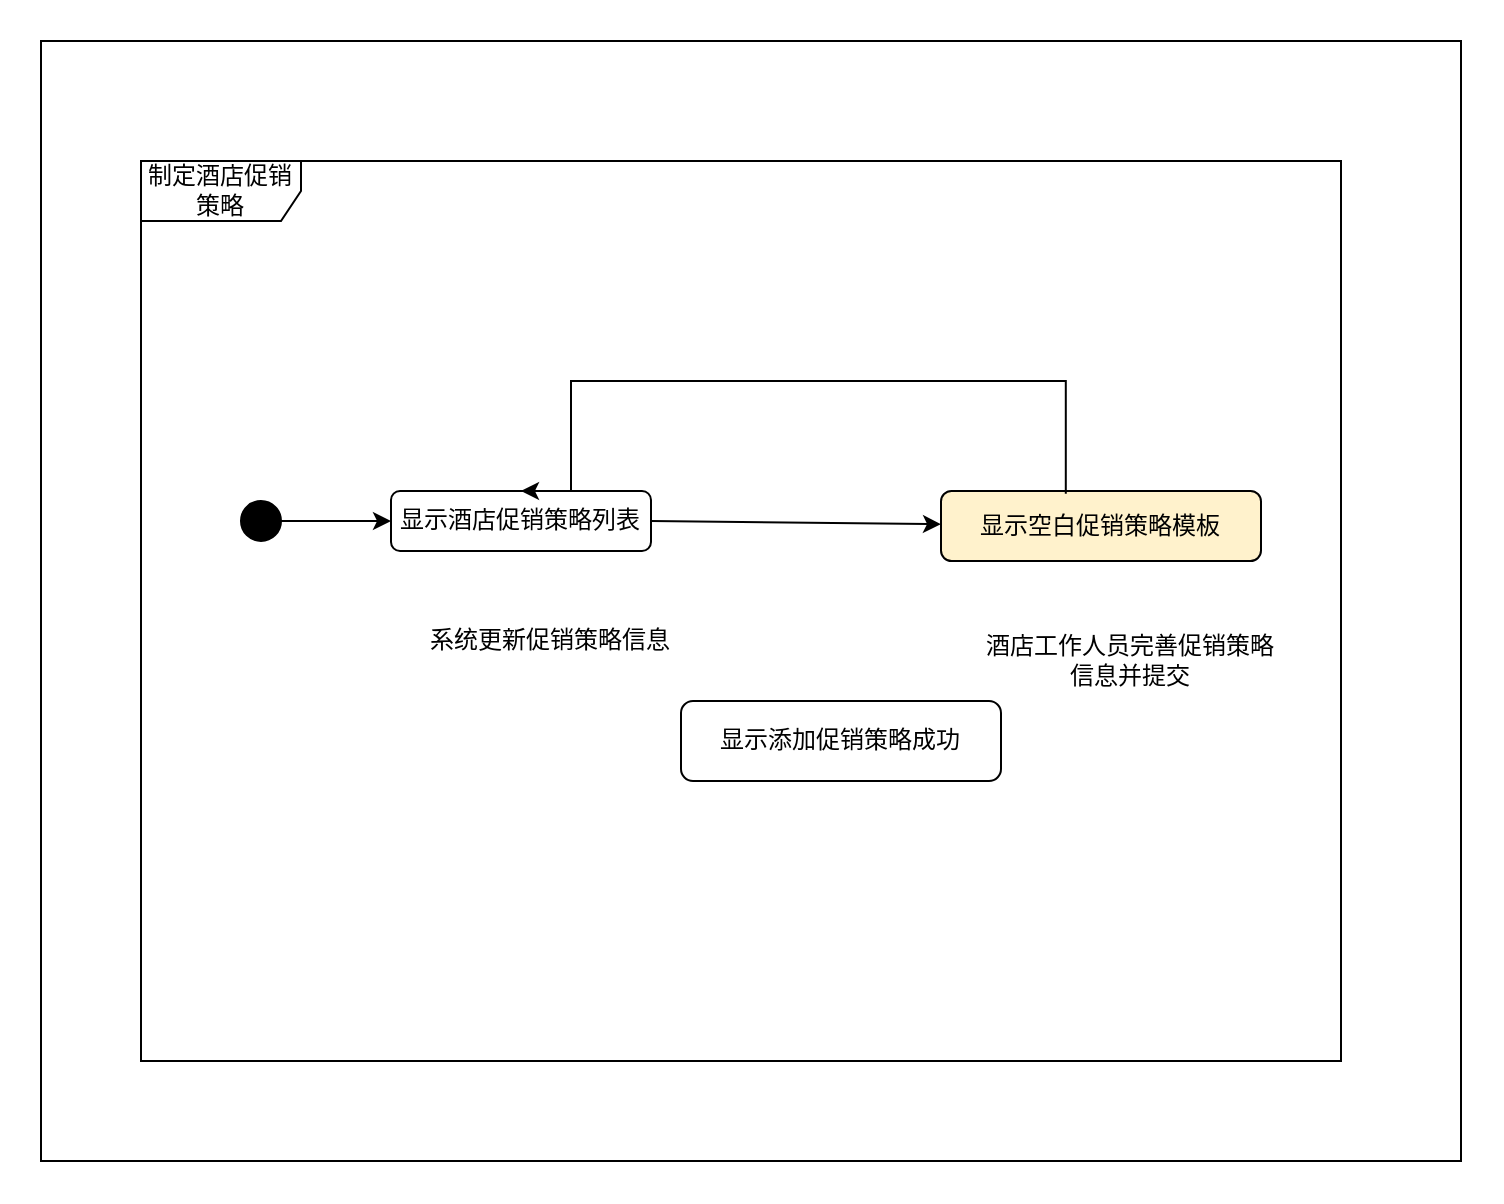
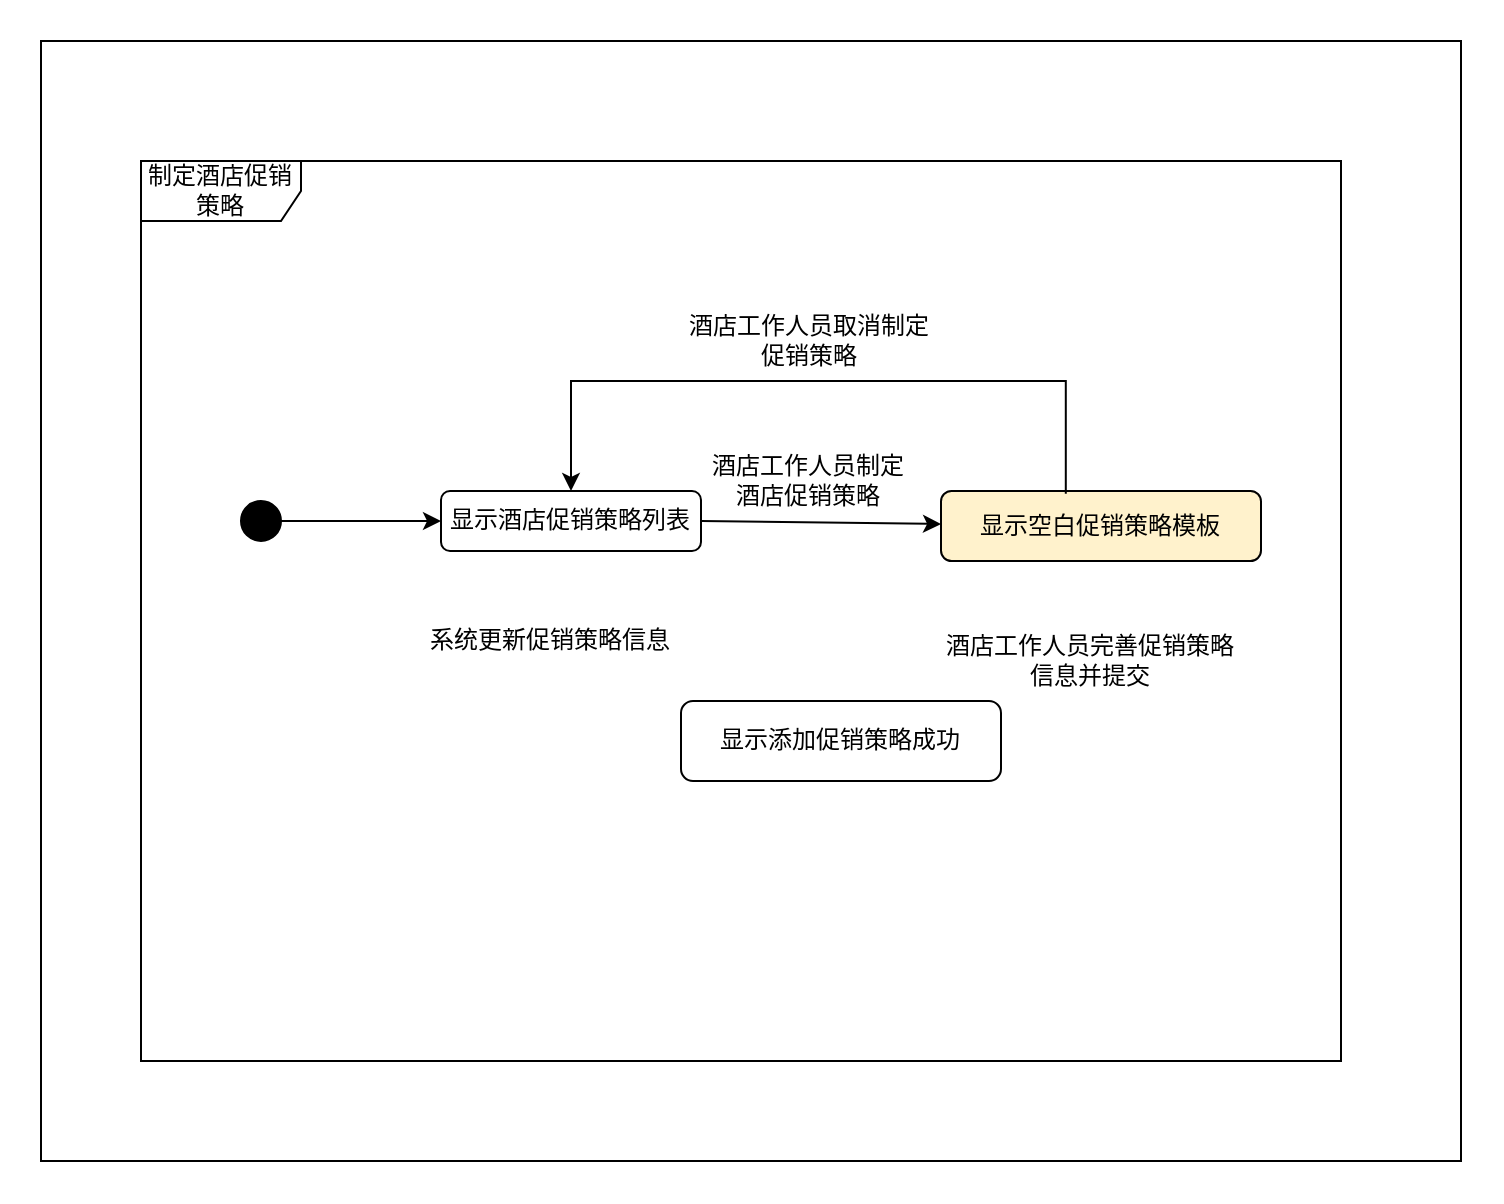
none -> (809, 341)
none -> (809, 481)
(521, 521) -> (571, 521)
(1131, 661) -> (1091, 661)
